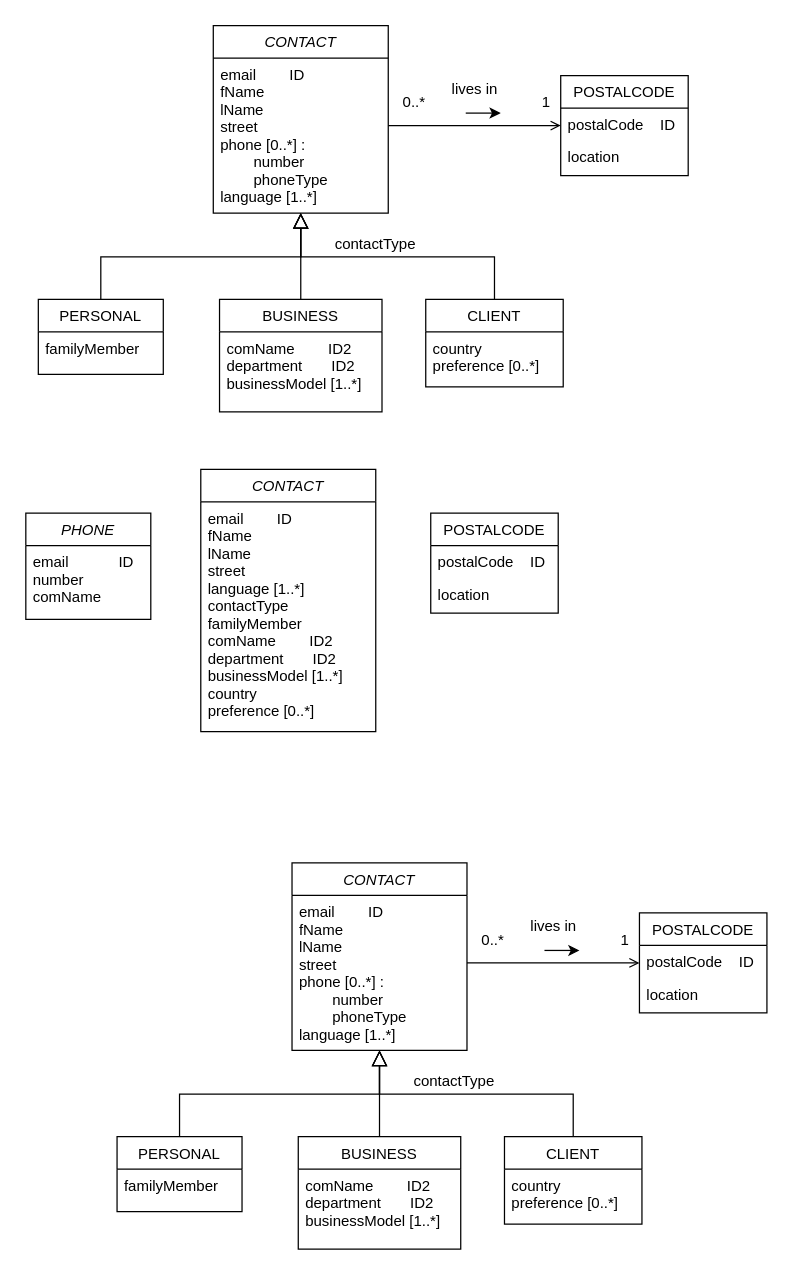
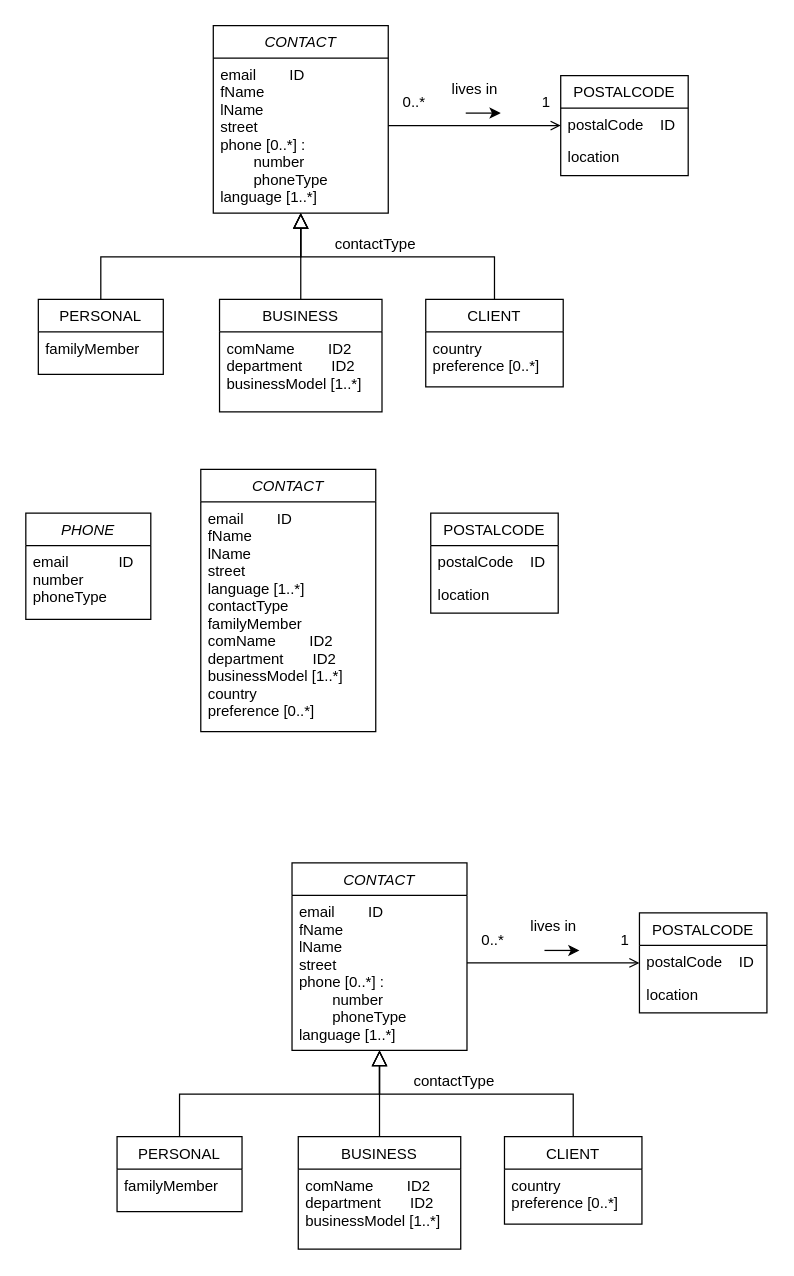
(108, 563) -> (108, 563)
